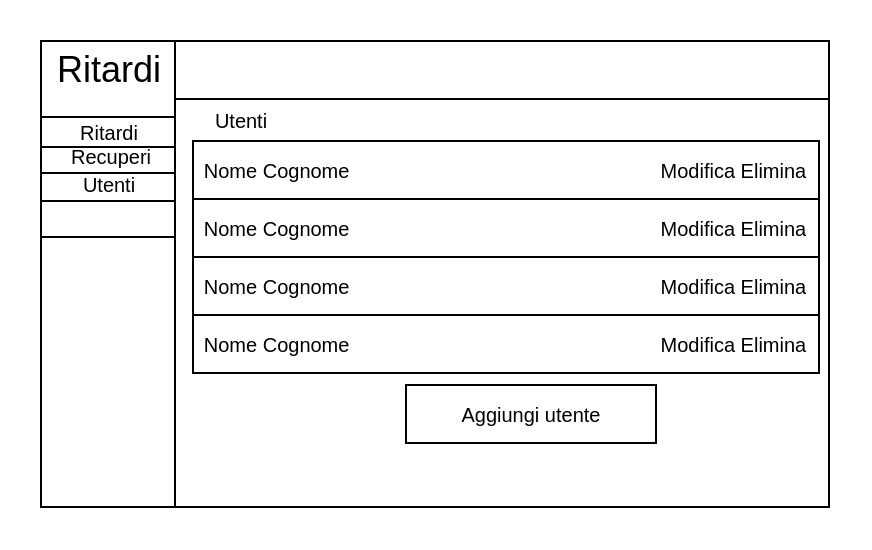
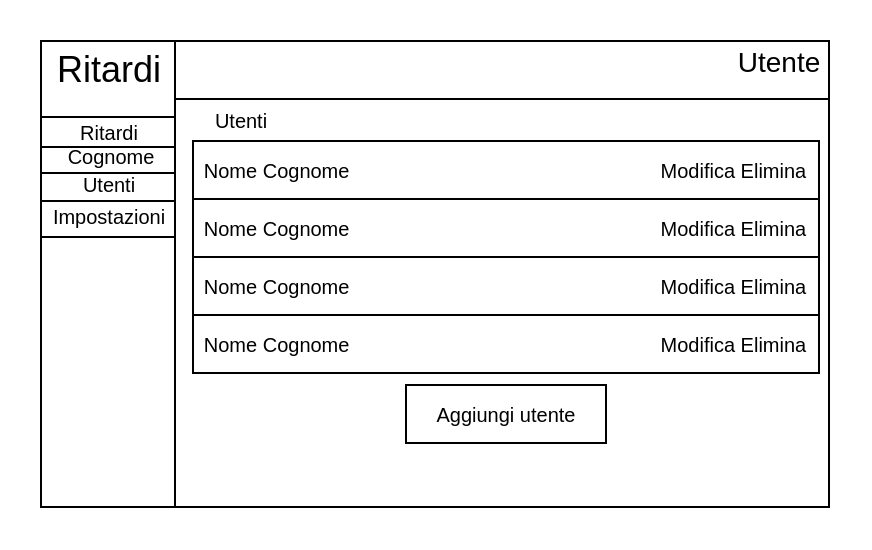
none -> (778, 62)
(112, 157) -> (112, 157)
none -> (109, 217)
(531, 414) -> (506, 414)
